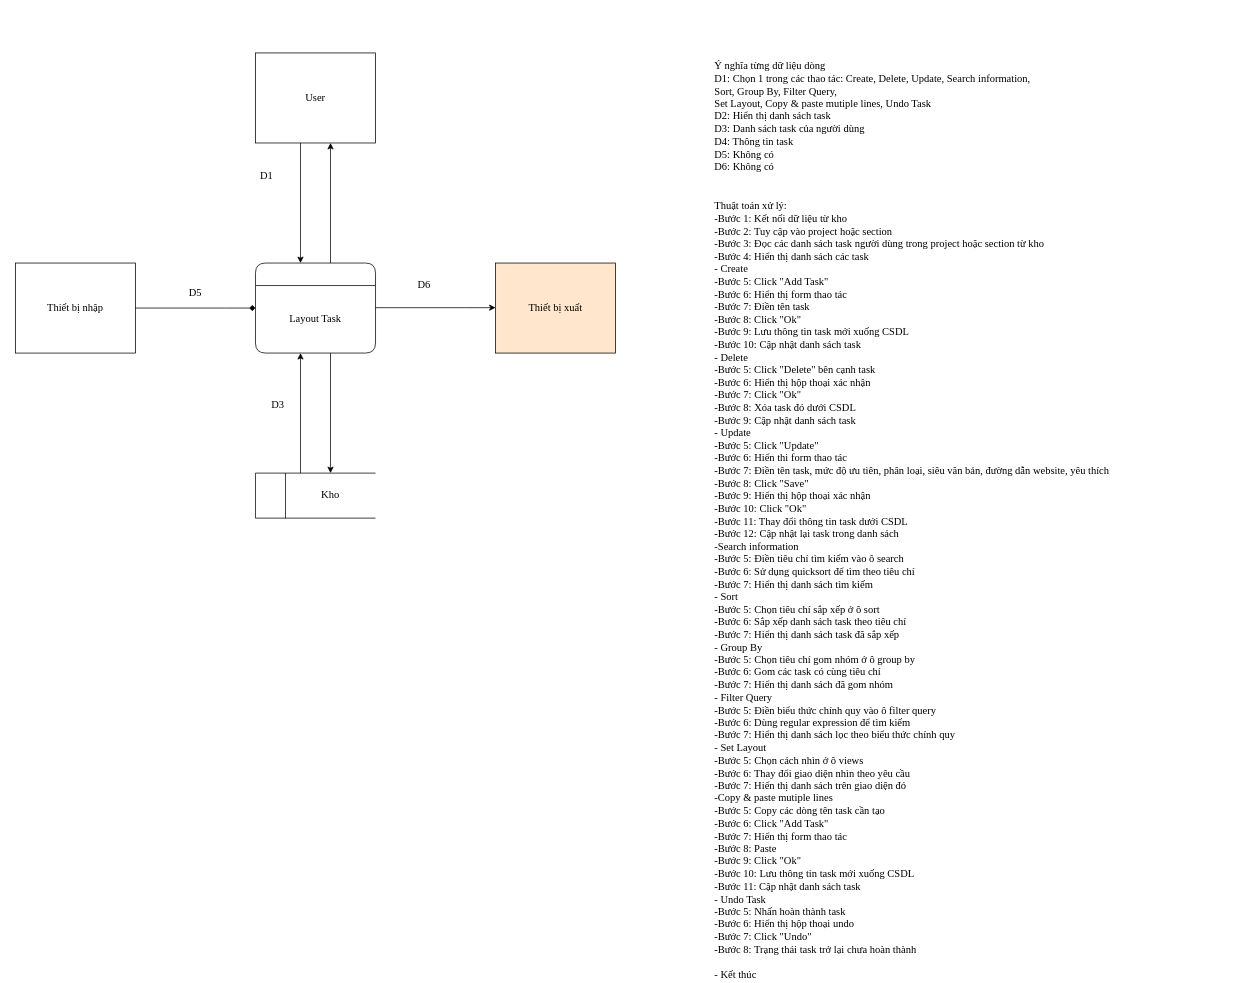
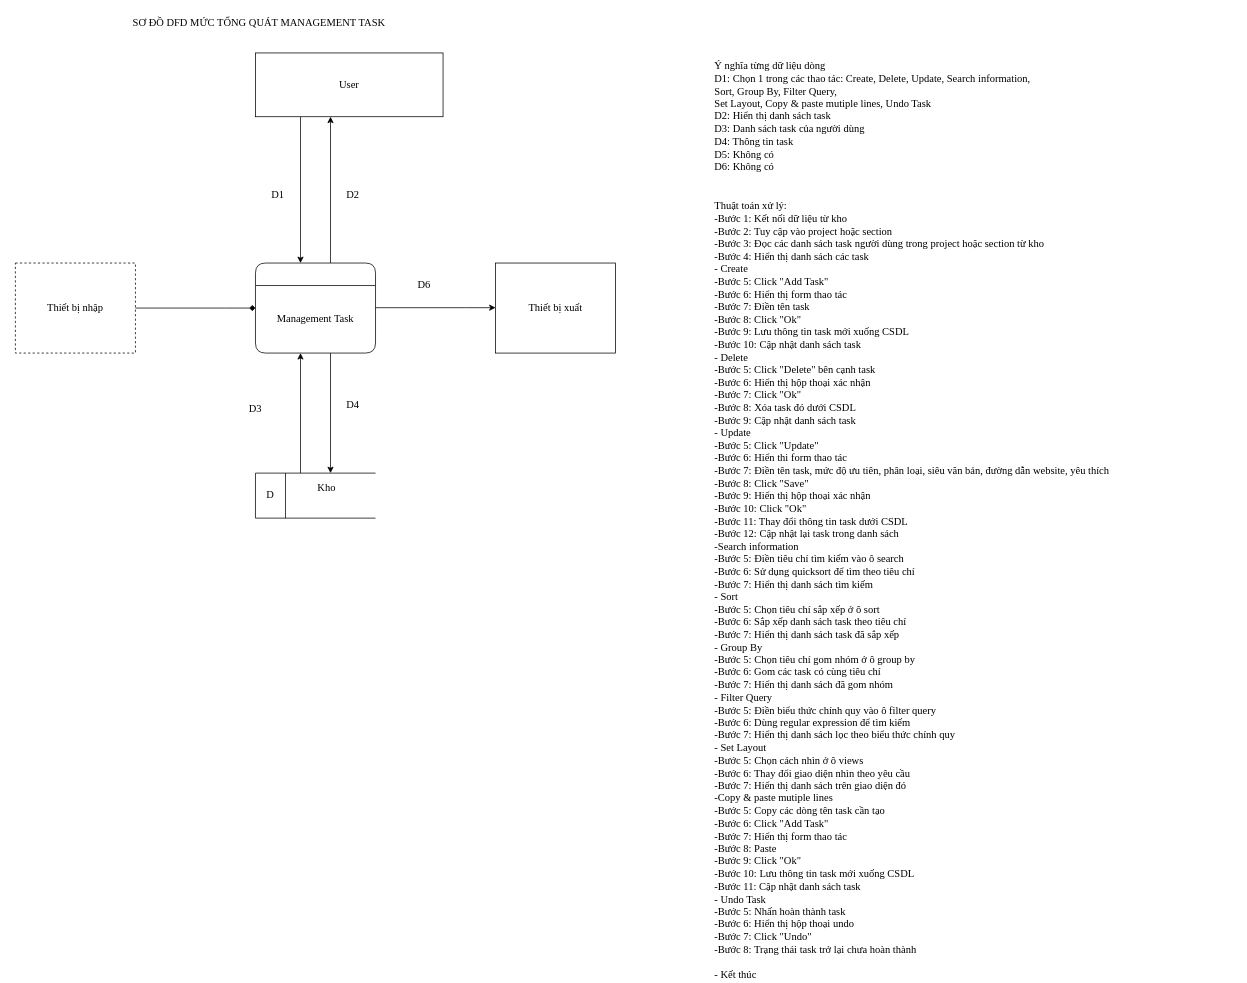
none -> (259, 23)
(315, 98) -> (349, 85)
(267, 177) -> (278, 195)
none -> (353, 195)
(195, 293) -> none
(75, 308) -> (75, 308)
(555, 308) -> (555, 308)
(315, 319) -> (315, 319)
(278, 405) -> (255, 409)
none -> (353, 405)
none -> (270, 495)
(330, 495) -> (327, 488)
